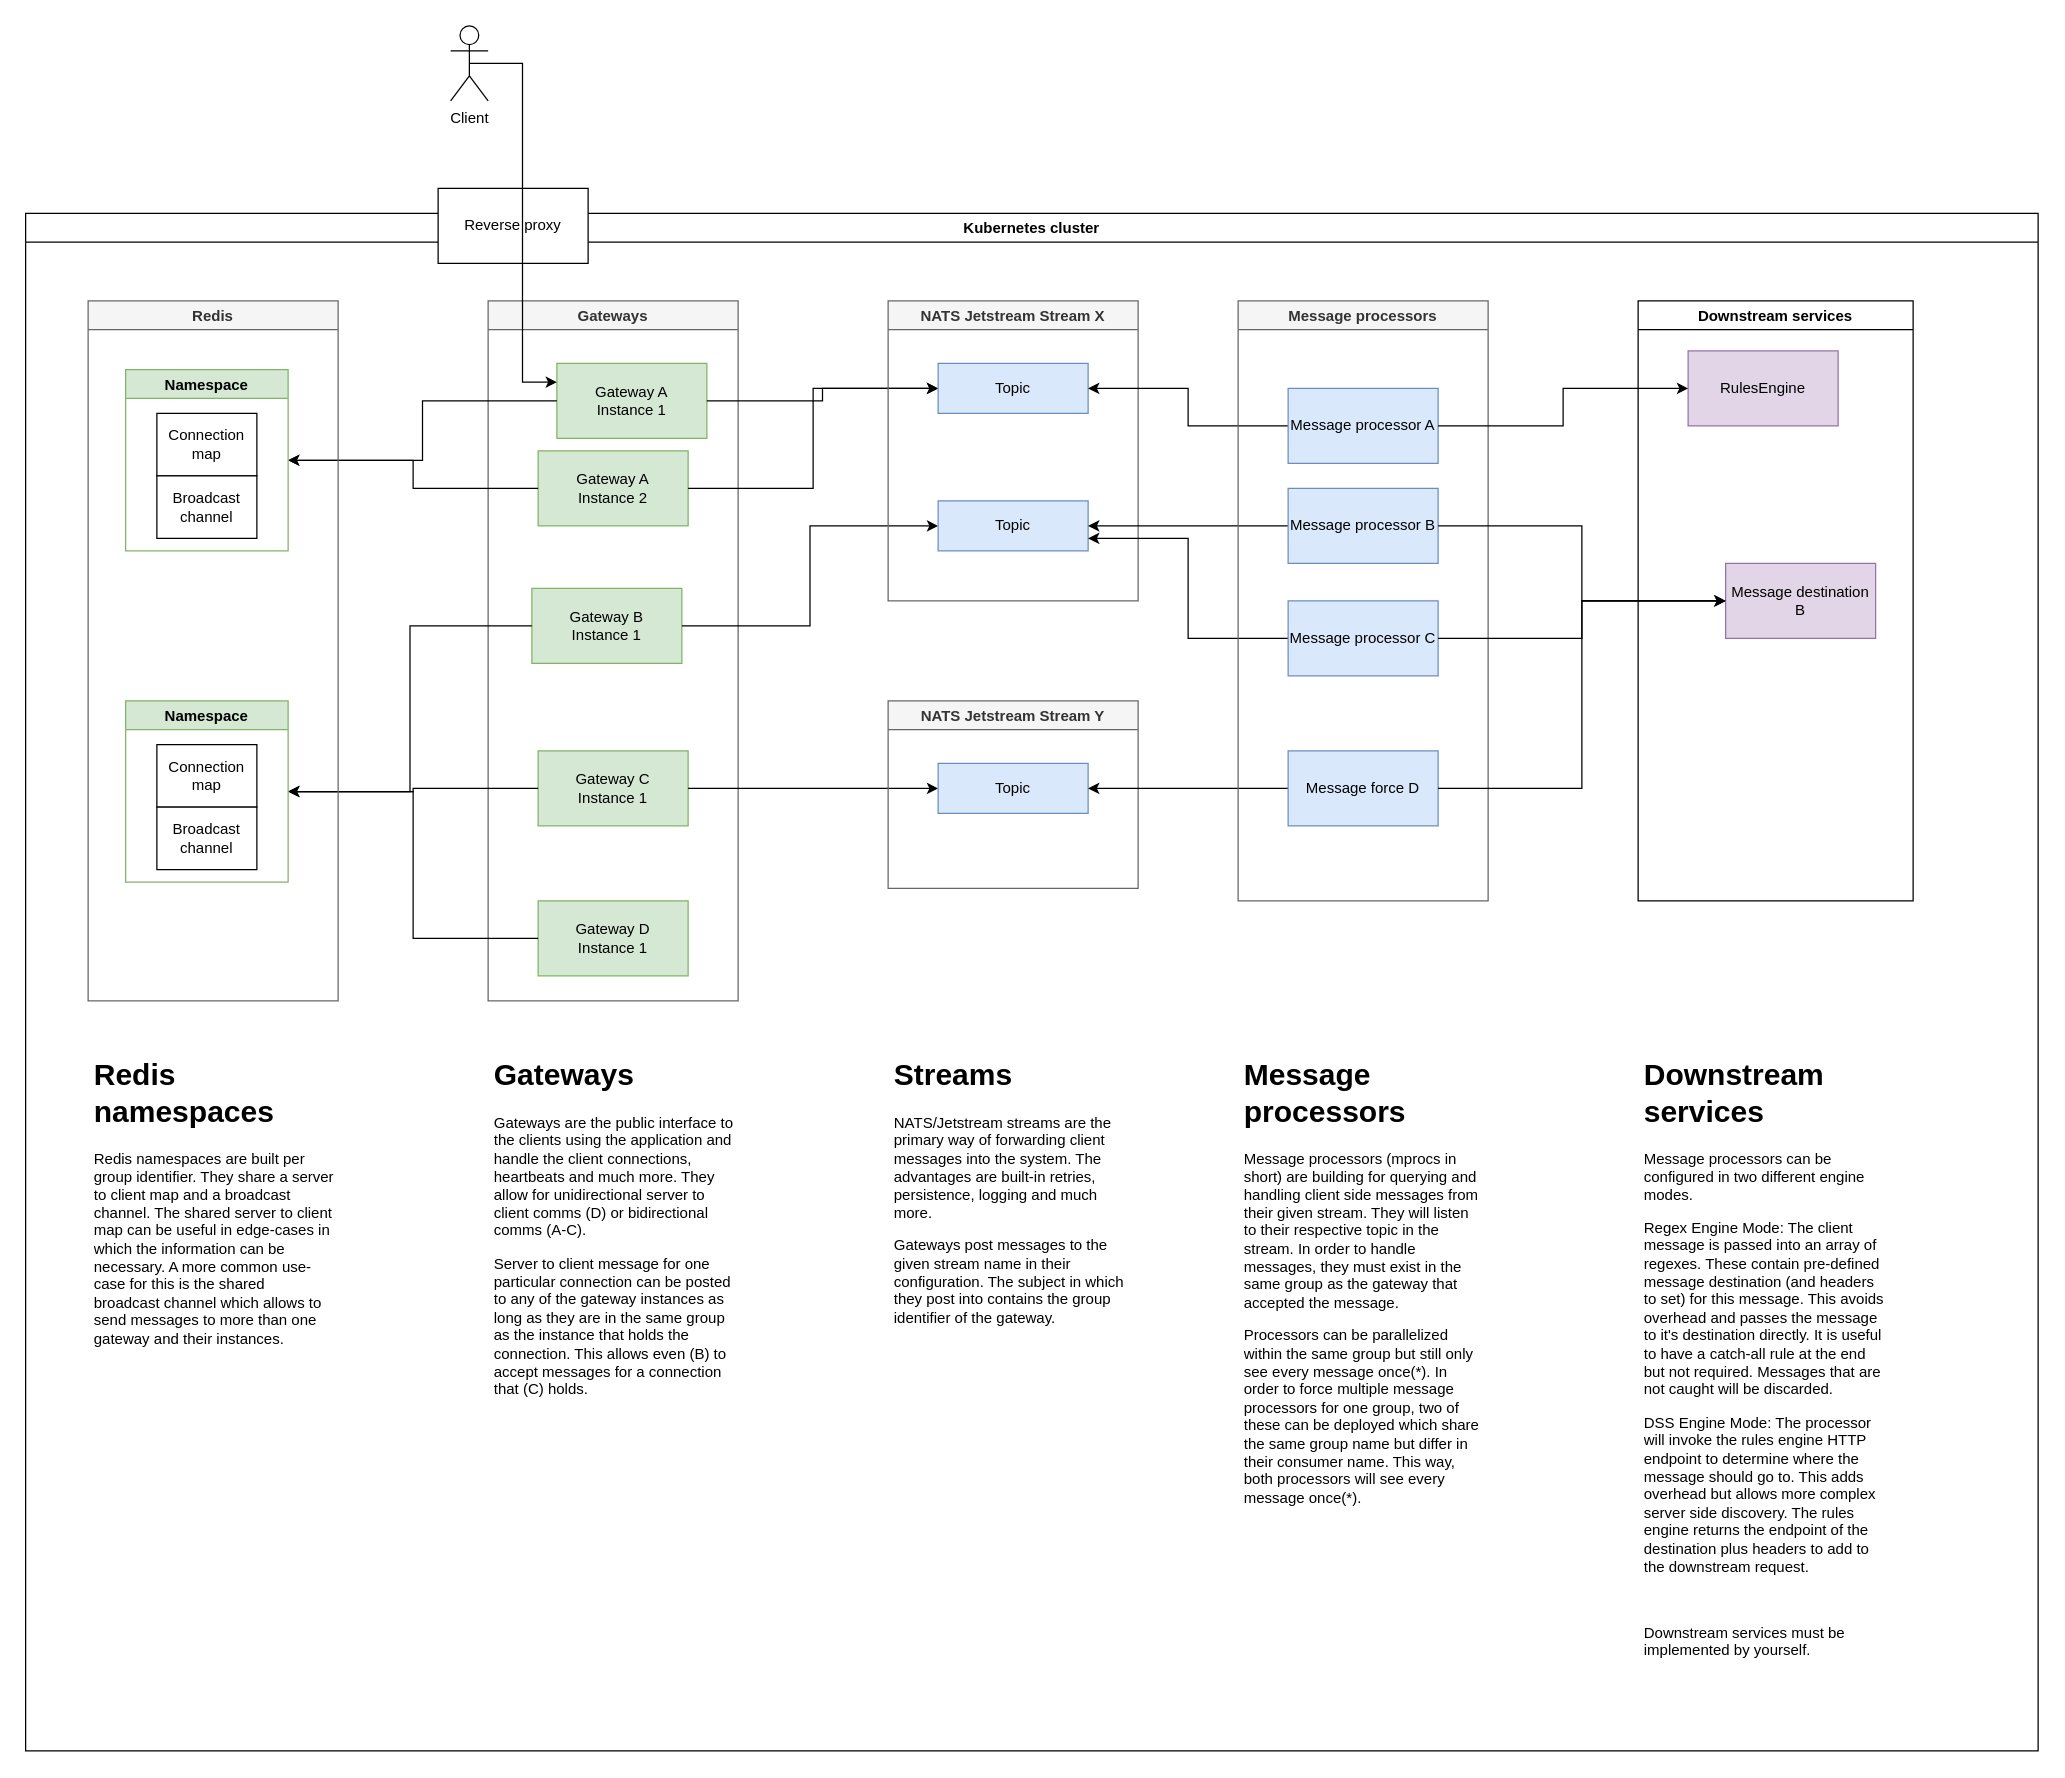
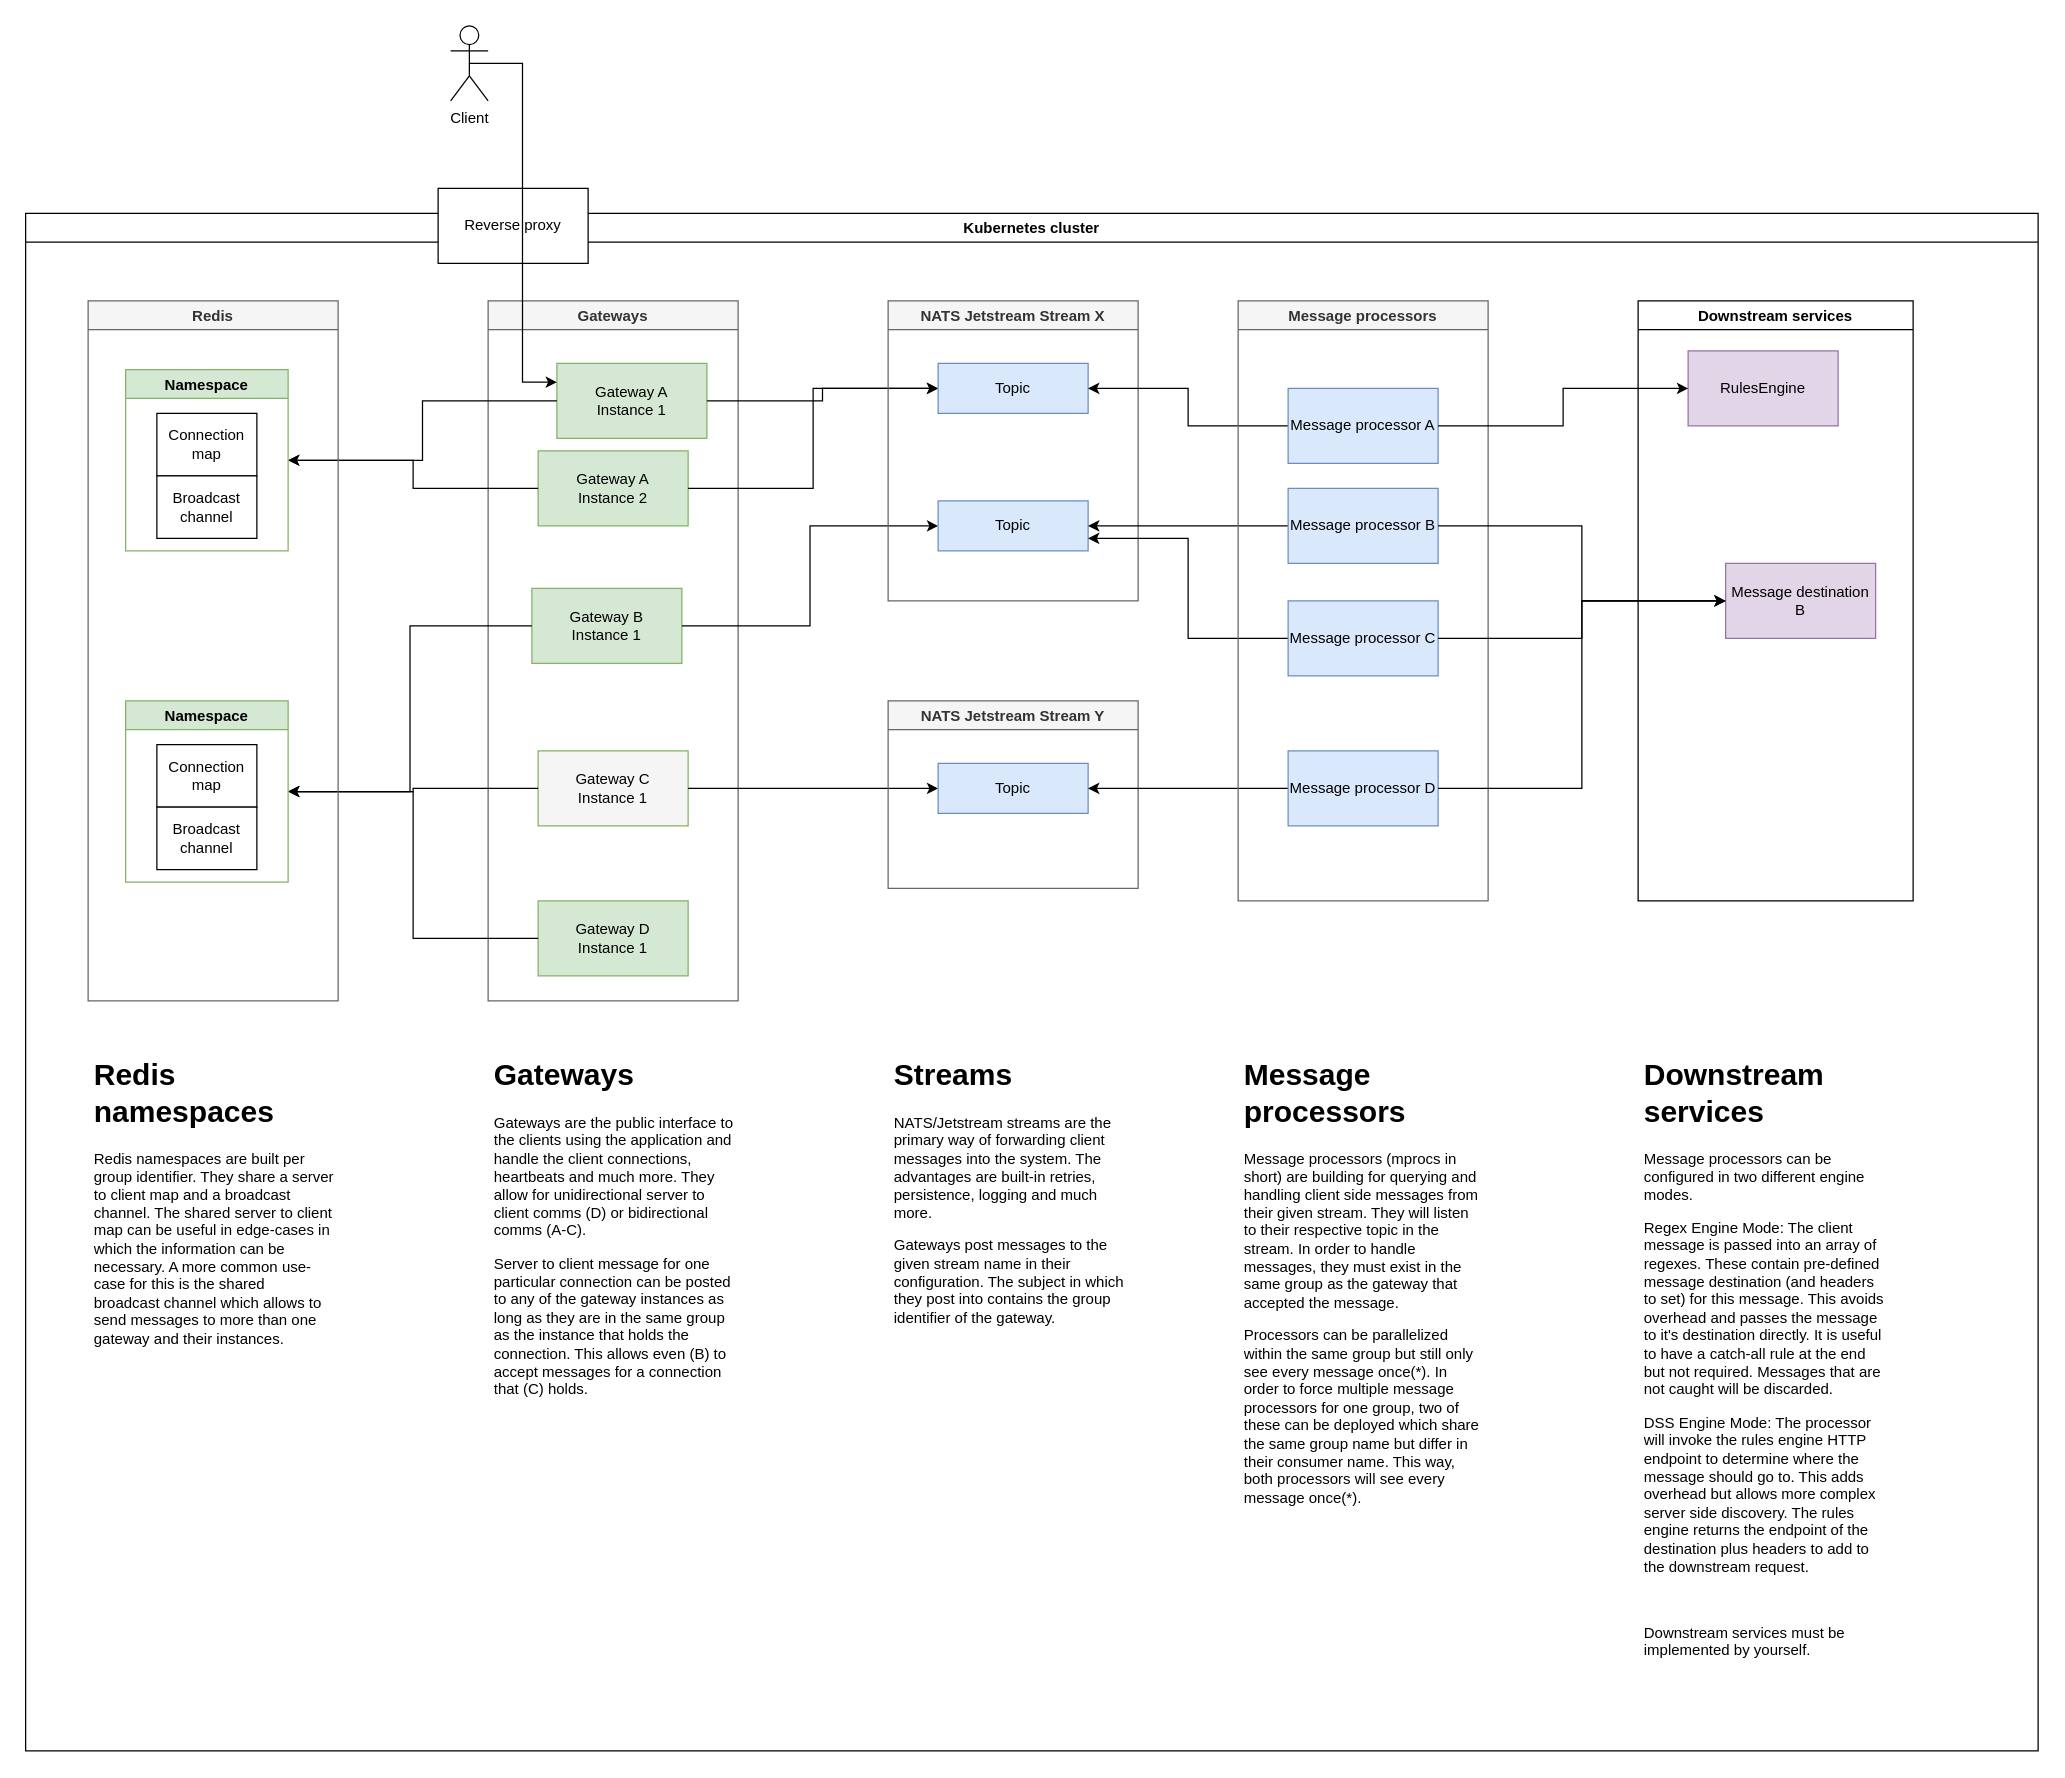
(613, 788) -> (613, 788)
(1363, 788) -> (1363, 788)
